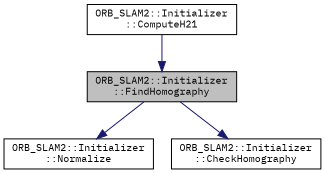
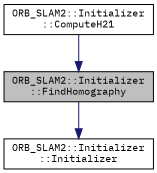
(79, 154) -> (79, 154)
(246, 154) -> none
